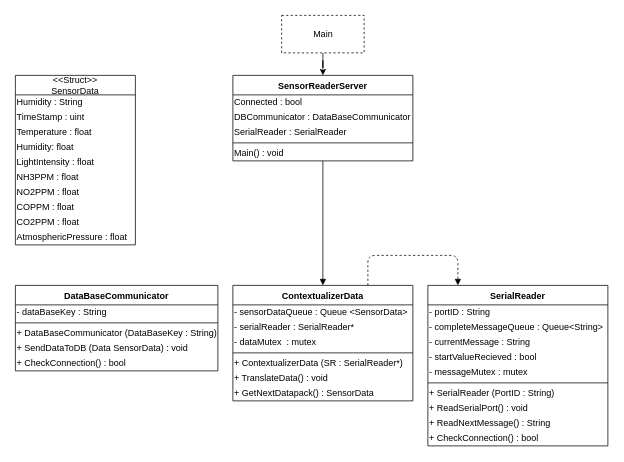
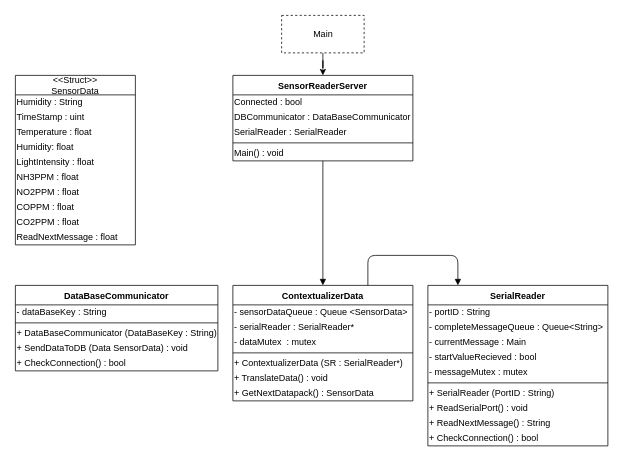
(79, 237) -> (70, 237)
(409, 255) -> (409, 255)
(487, 342) -> (481, 342)
